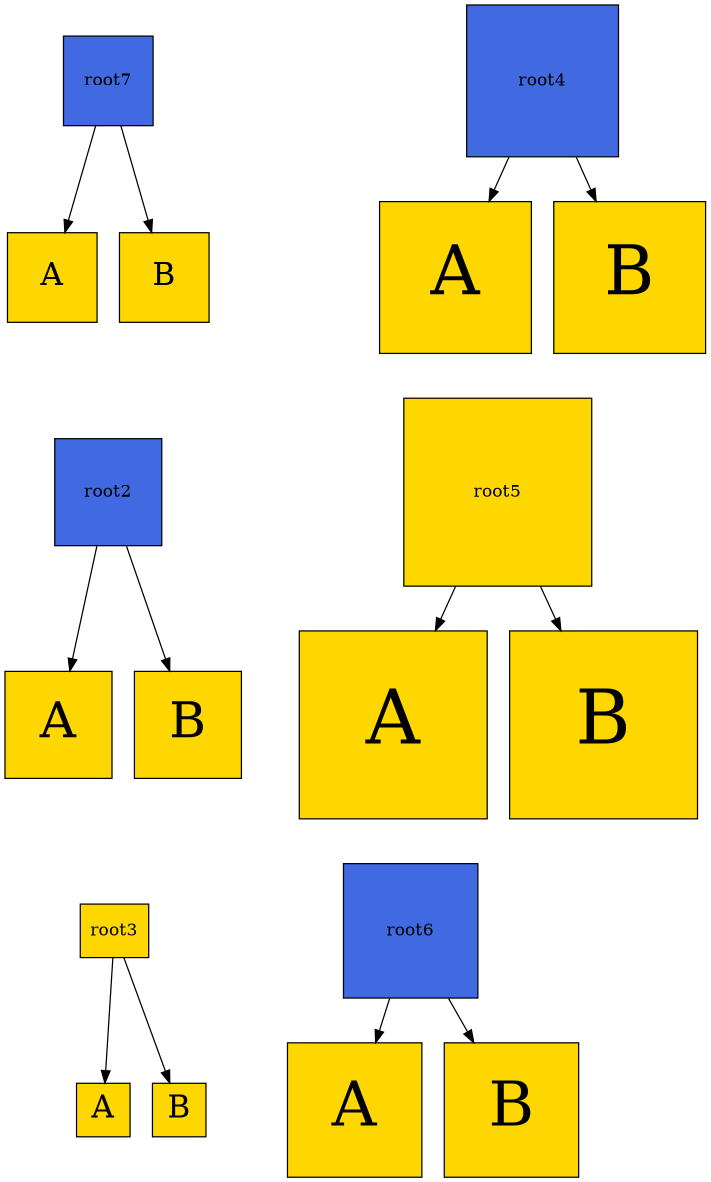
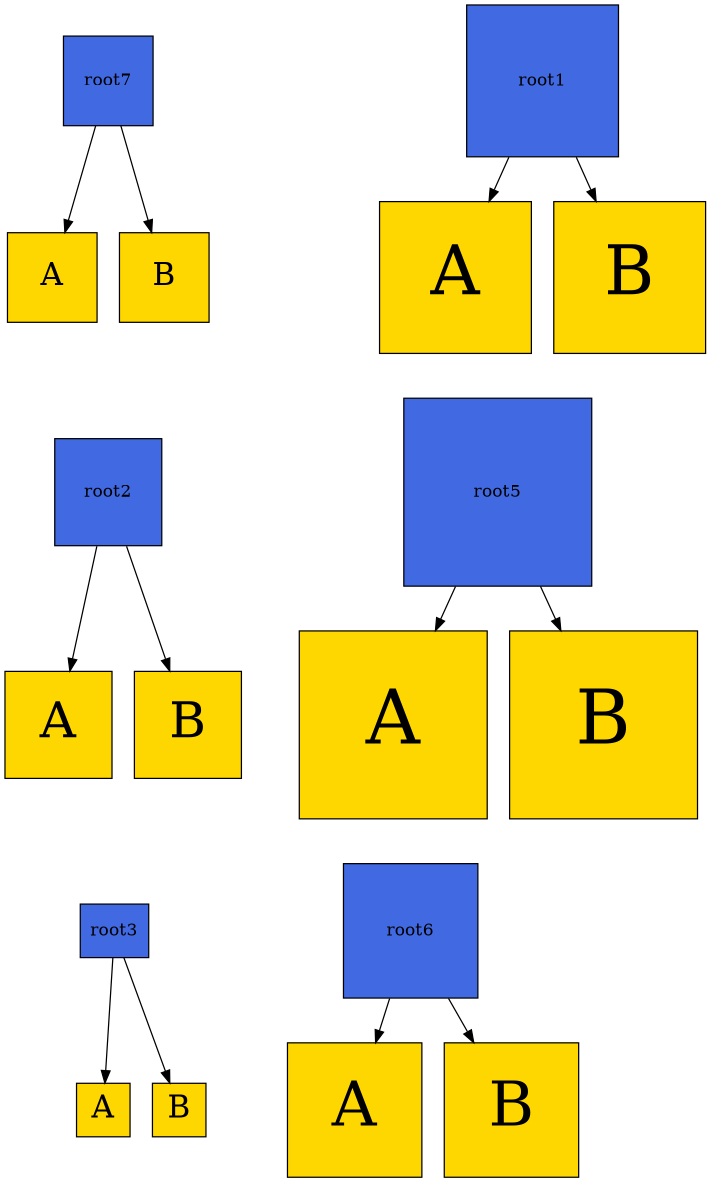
(543, 81) -> (543, 81)
(498, 492) -> (498, 492)
(114, 931) -> (114, 931)
